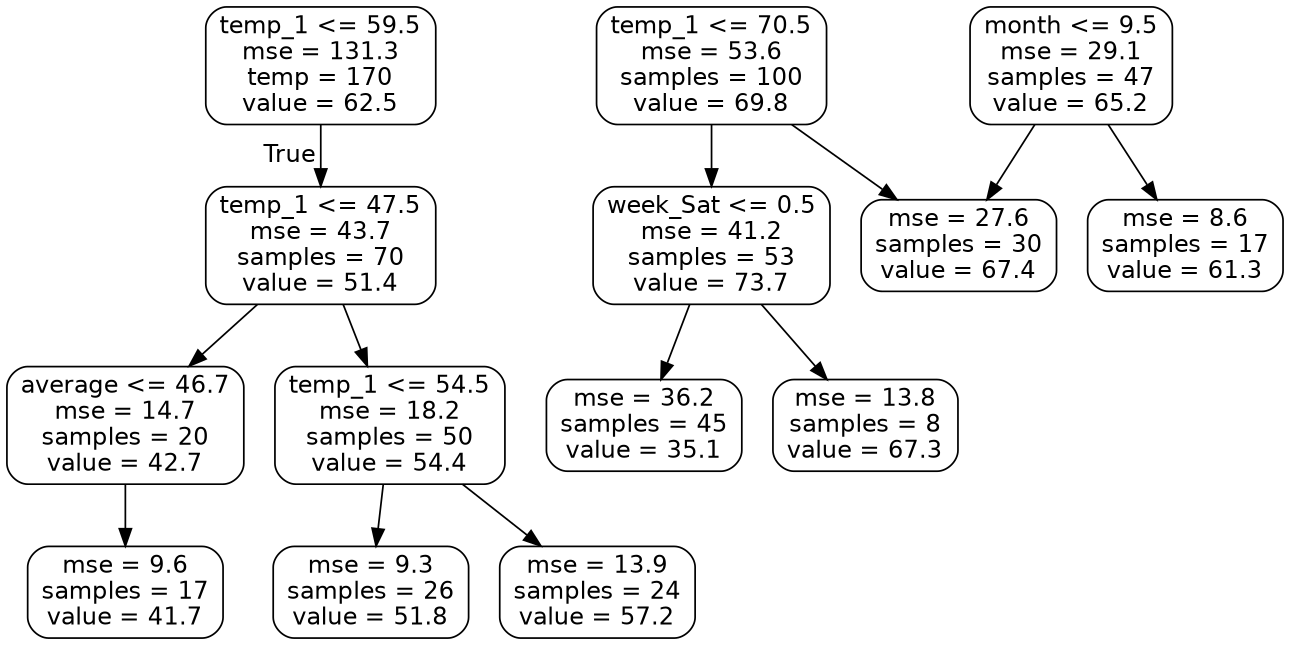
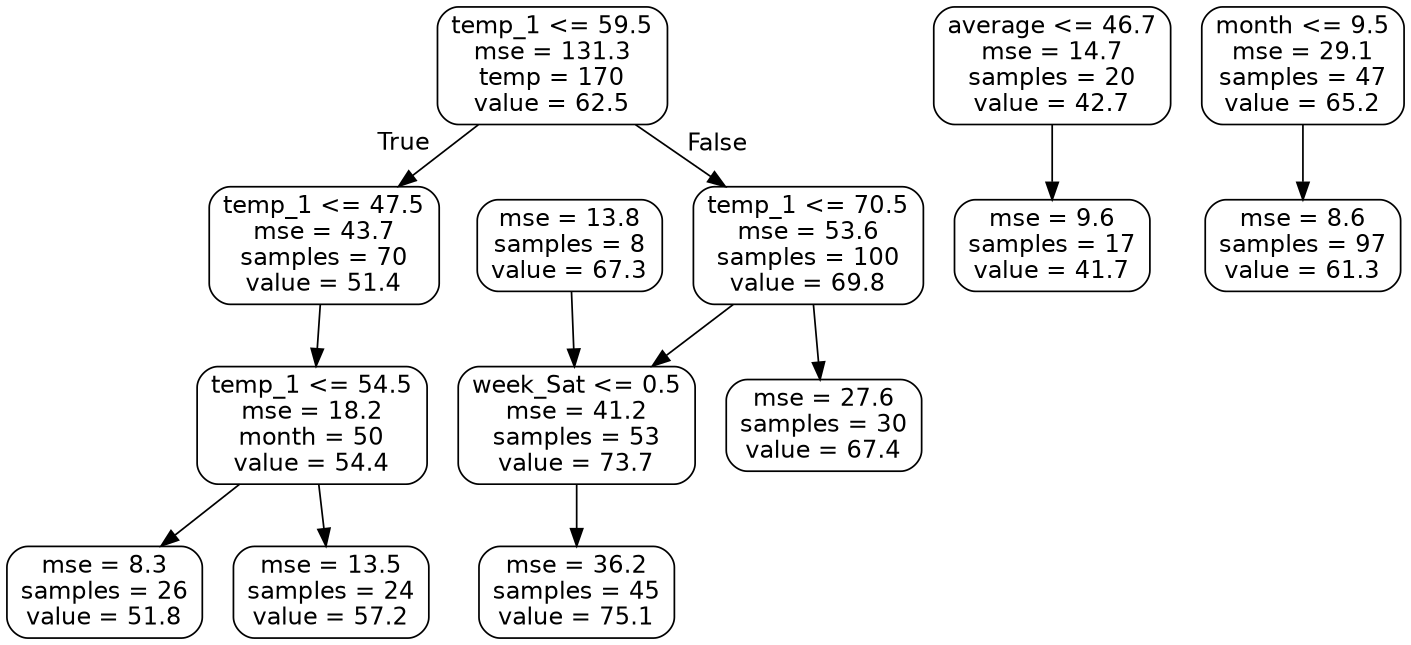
none -> (673, 151)
(1016, 155) -> none
(1185, 246) -> (1303, 246)
(230, 329) -> none
(788, 335) -> (573, 320)
(390, 425) -> (312, 425)
(644, 425) -> (577, 592)
(371, 592) -> (105, 592)
(597, 592) -> (331, 592)
